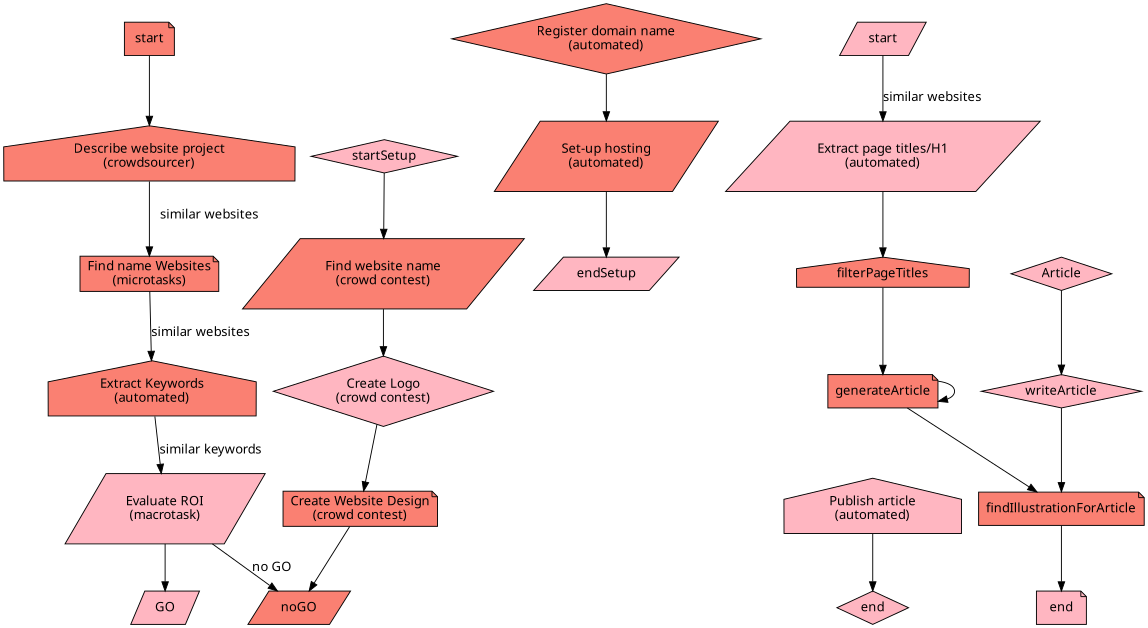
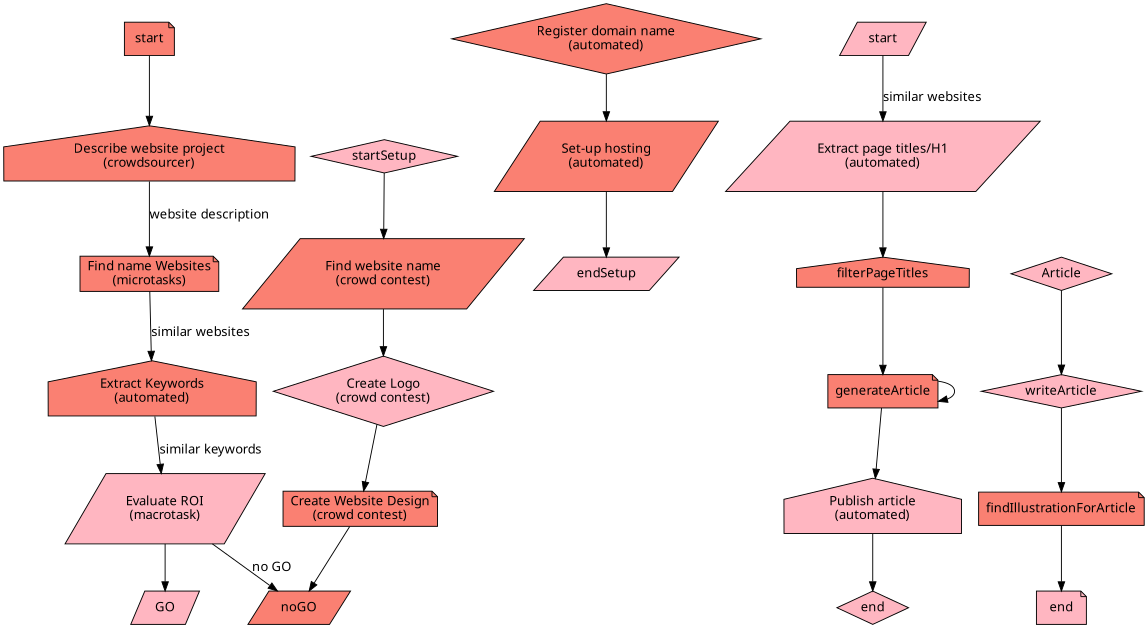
(210, 215) -> (210, 215)
(968, 447) -> (879, 439)
